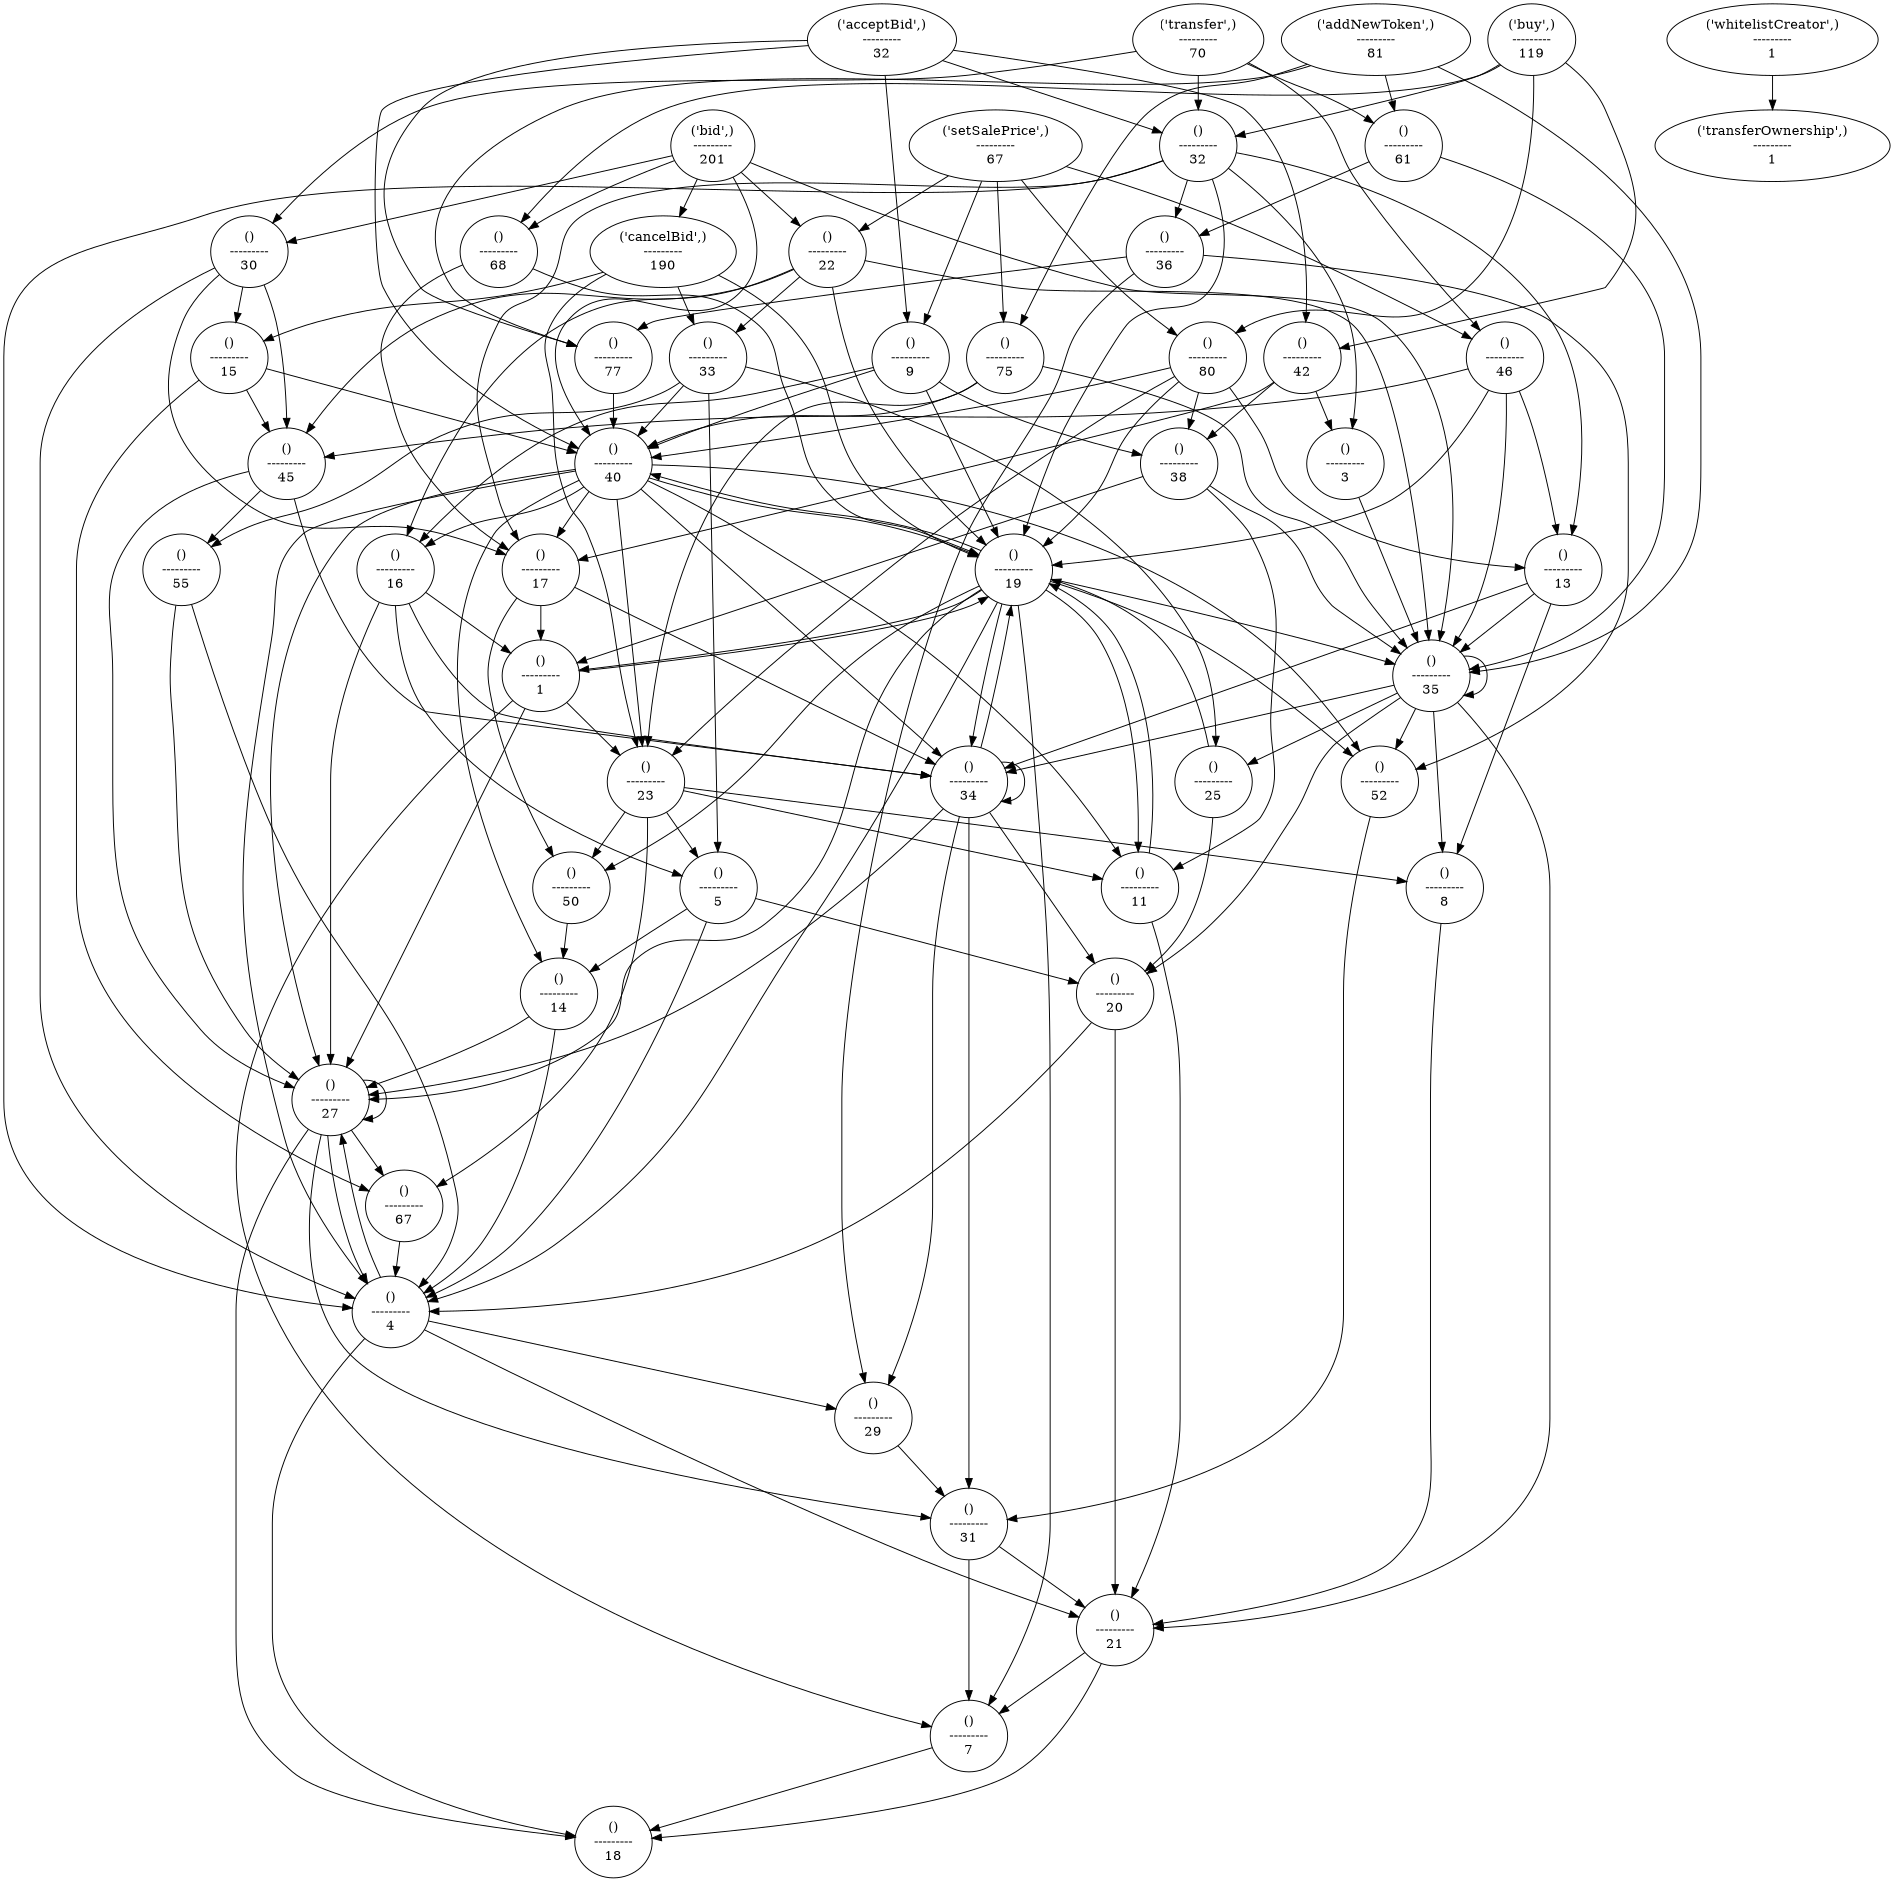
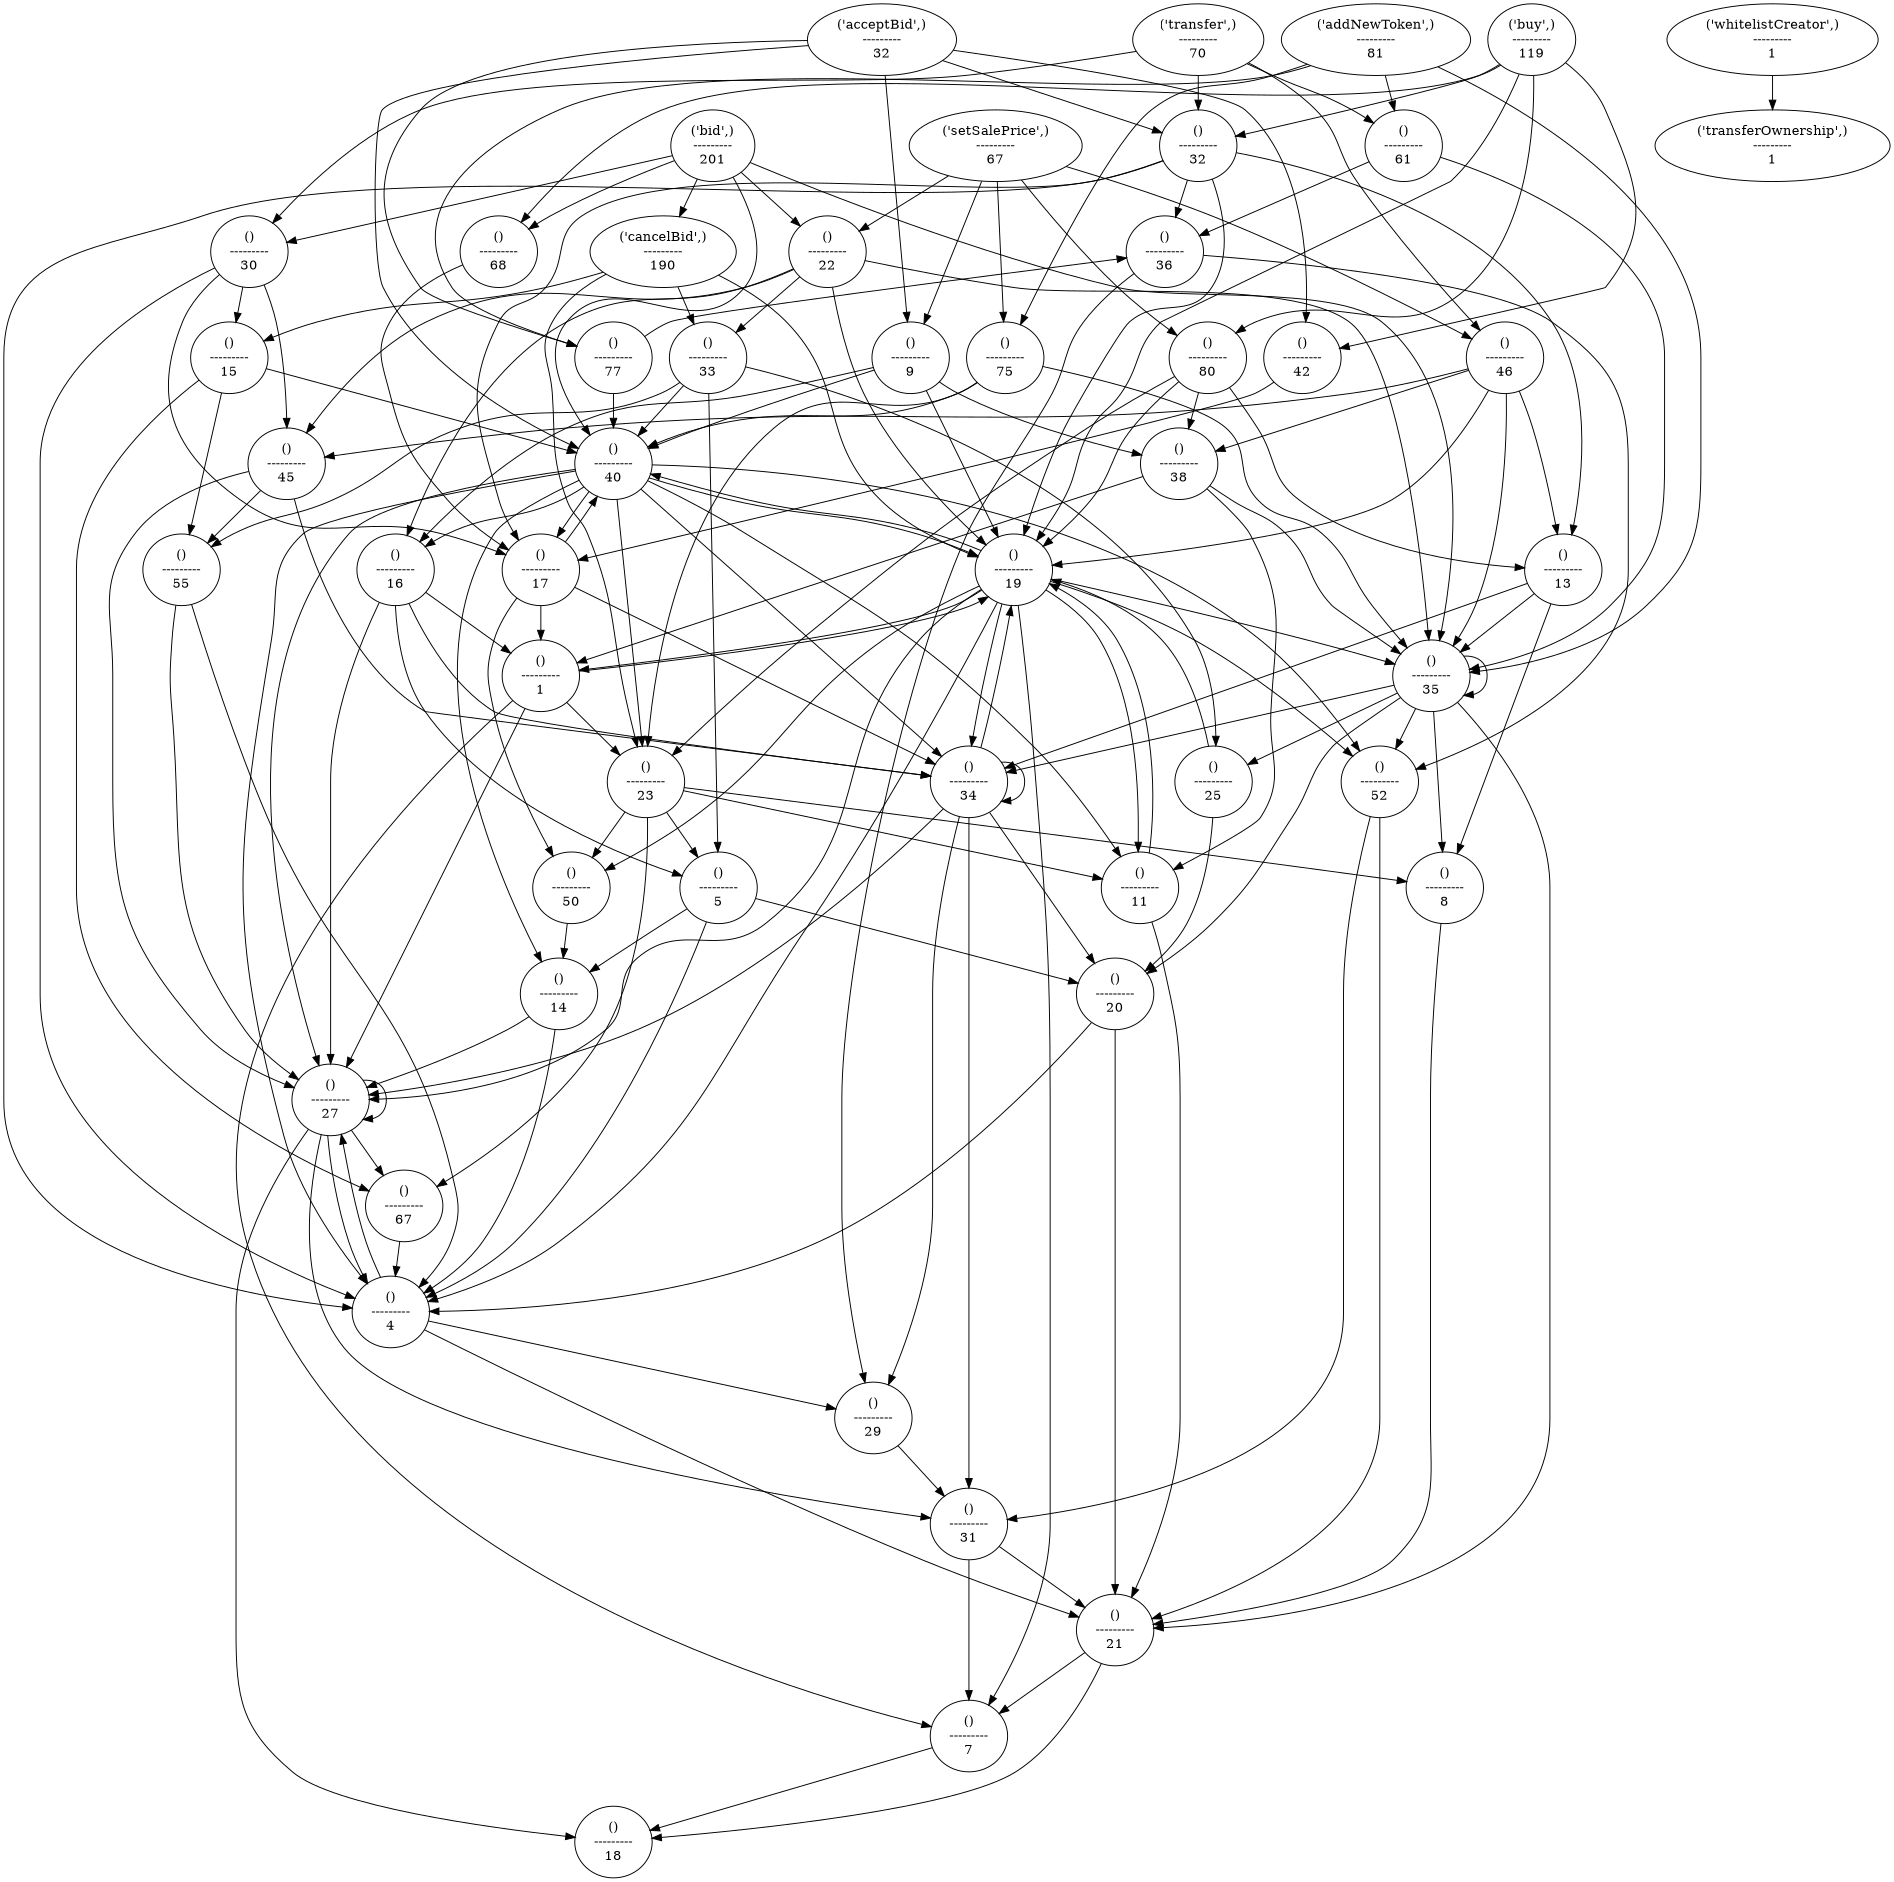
(885, 287) -> (879, 290)
(776, 357) -> (1253, 277)
(256, 406) -> (207, 459)
(955, 411) -> (576, 527)
(1239, 413) -> (1347, 409)
(1345, 464) -> none
none -> (1380, 1275)
(278, 1663) -> none
